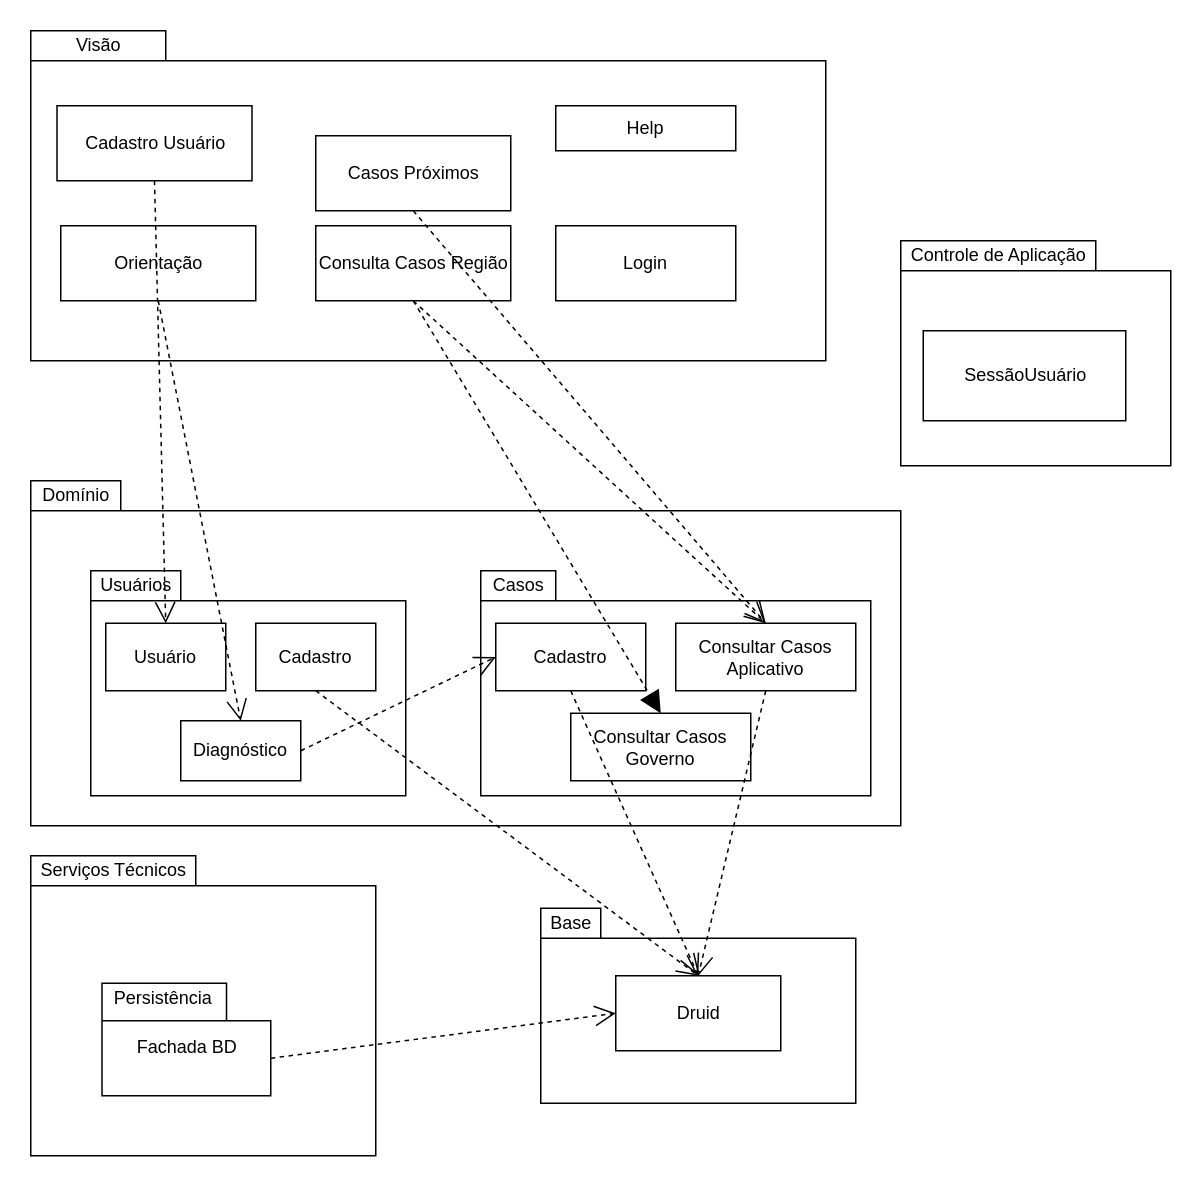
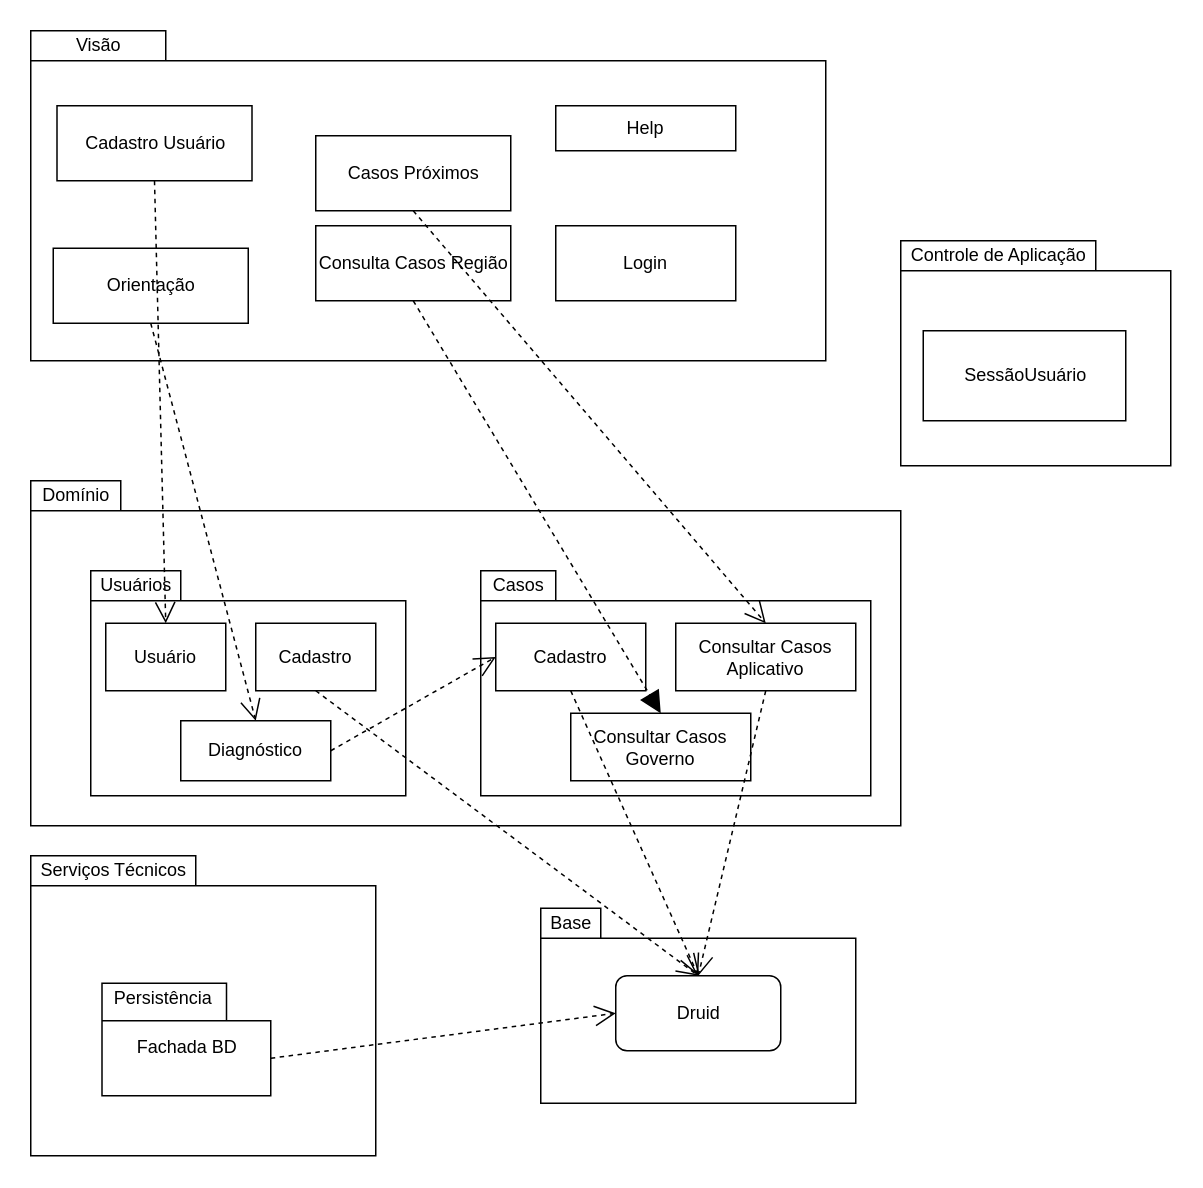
(158, 263) -> (151, 286)
(589, 462) -> none
(241, 751) -> (256, 751)
(698, 1013) -> (698, 1013)
